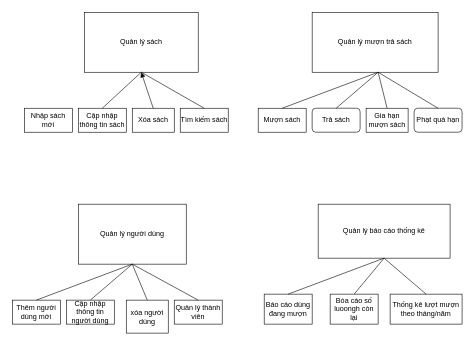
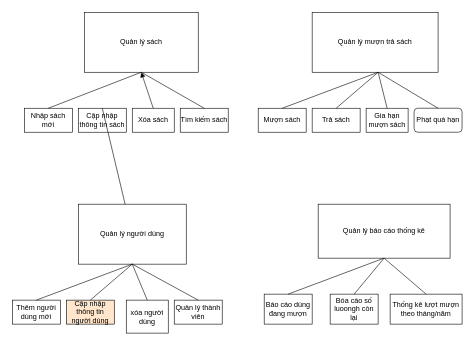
(121, 91) -> (114, 156)
none -> (92, 92)
(336, 120) -> (336, 120)
(90, 312) -> (90, 312)
